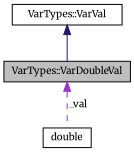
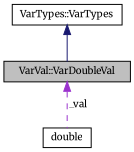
(67, 15) -> (67, 15)
(67, 72) -> (67, 72)
